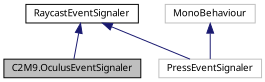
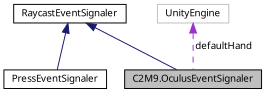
none -> (193, 14)
(210, 14) -> none
(210, 68) -> (55, 79)
